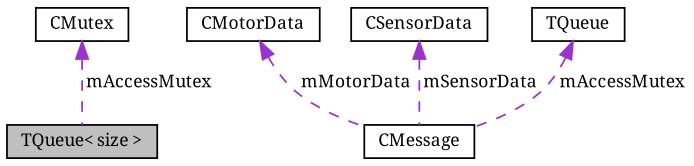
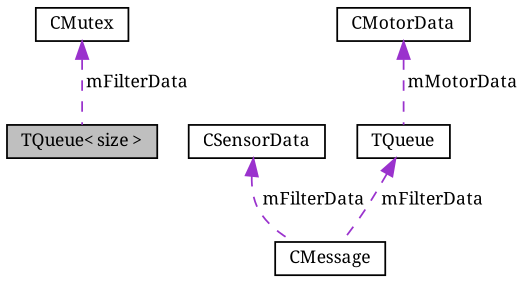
(148, 83) -> (135, 83)
(479, 83) -> (312, 200)
(621, 83) -> (431, 200)
(309, 101) -> (404, 92)
